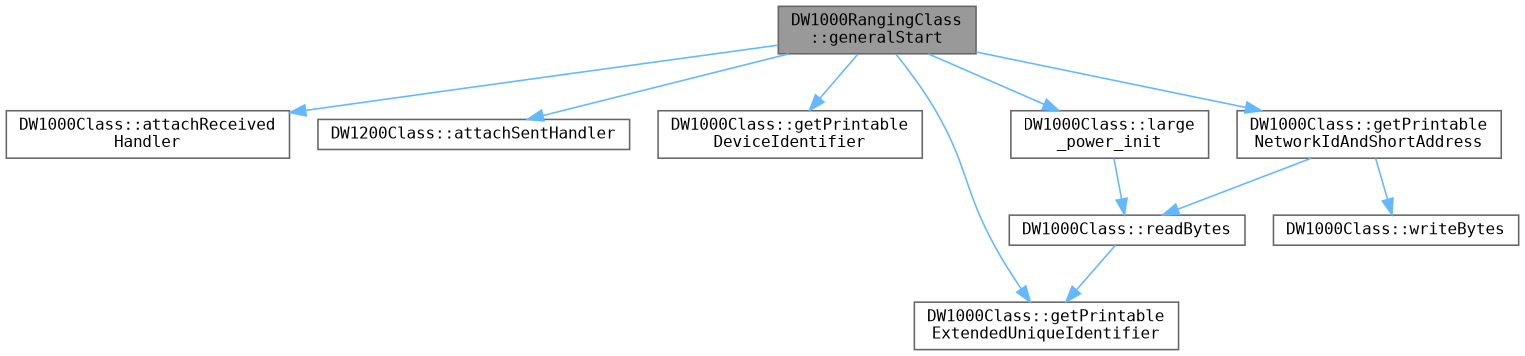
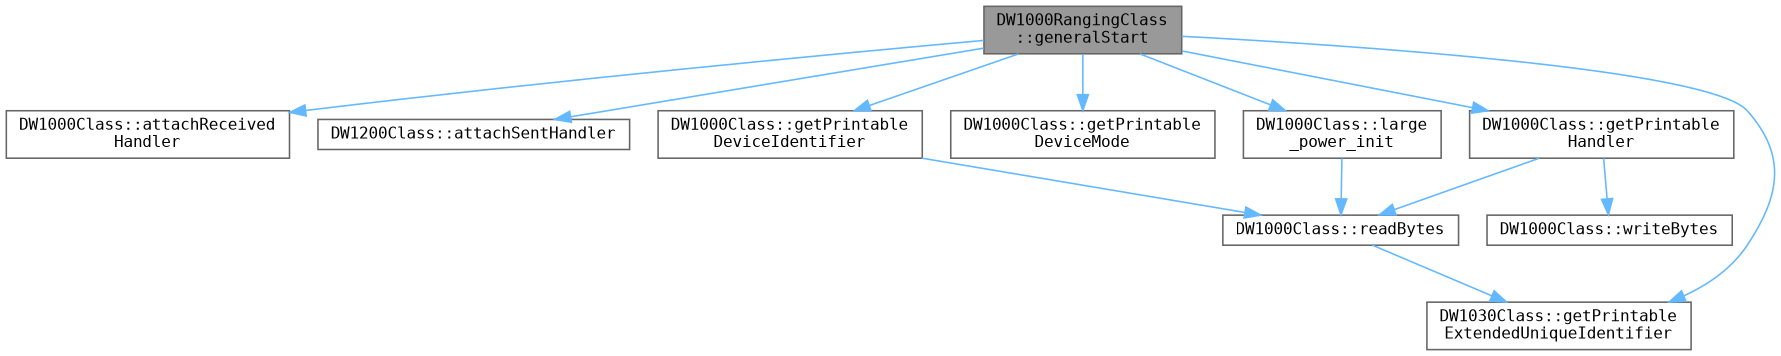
none -> (1083, 134)
(1369, 134) -> (1602, 134)
none -> (1083, 185)
(1046, 326) -> (1559, 326)
